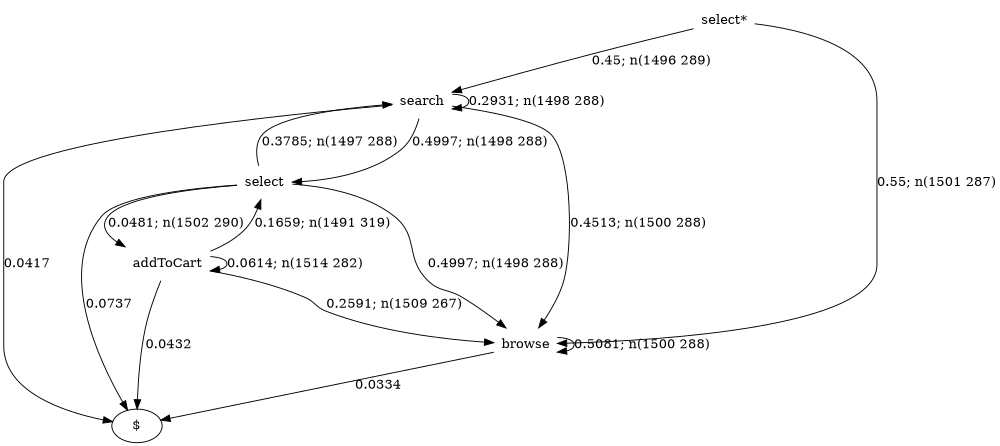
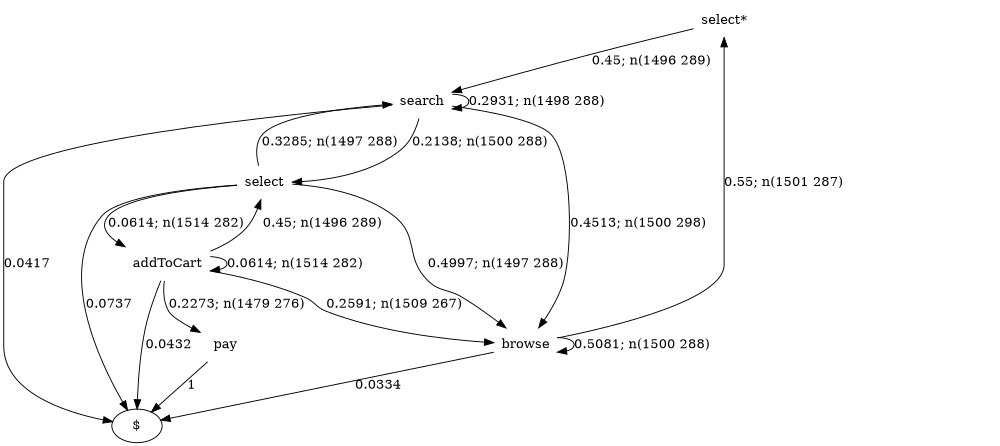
(330, 142) -> (330, 142)
(480, 142) -> (480, 142)
(176, 223) -> (176, 223)
(322, 223) -> (322, 223)
(638, 223) -> (638, 223)
(496, 264) -> (496, 264)
(874, 270) -> (724, 250)
none -> (226, 345)
